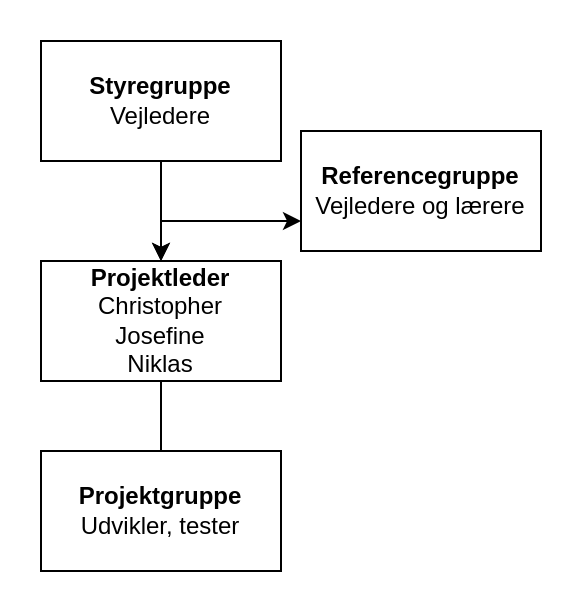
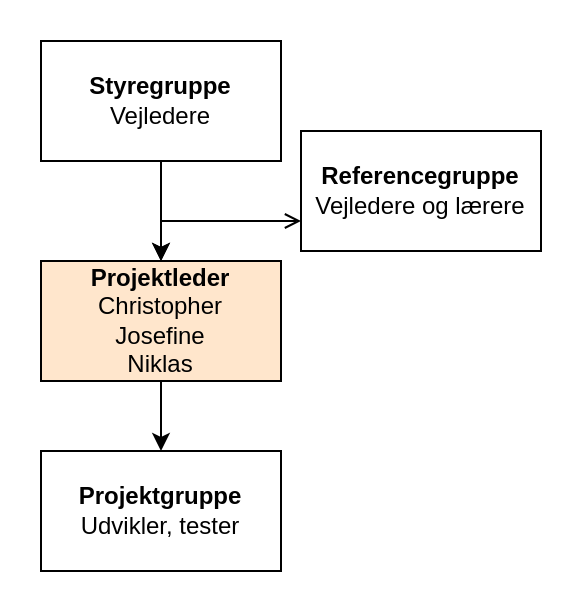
(286, 221) -> (288, 221)
(161, 321) -> (161, 321)
(161, 441) -> (161, 436)
